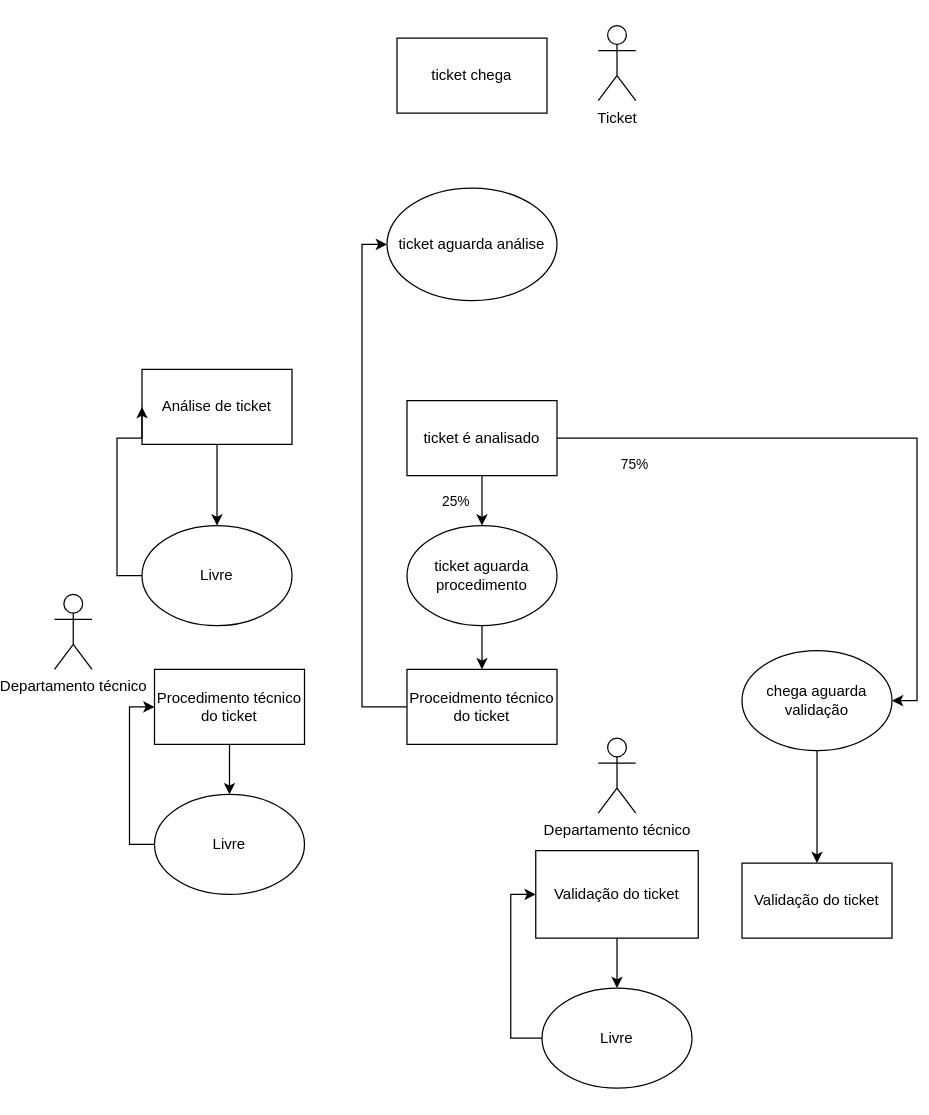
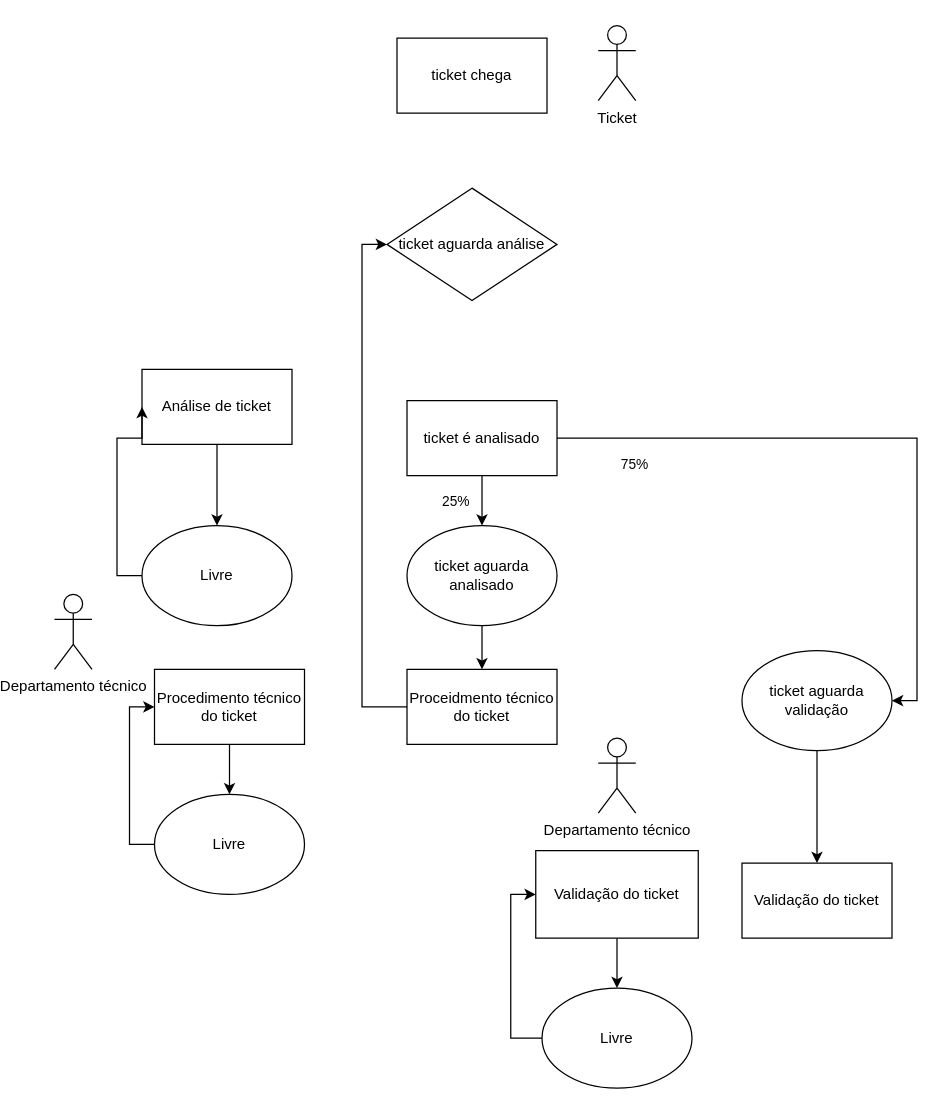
(472, 244) -> (472, 244)
(482, 576) -> (482, 576)
(817, 701) -> (817, 701)
